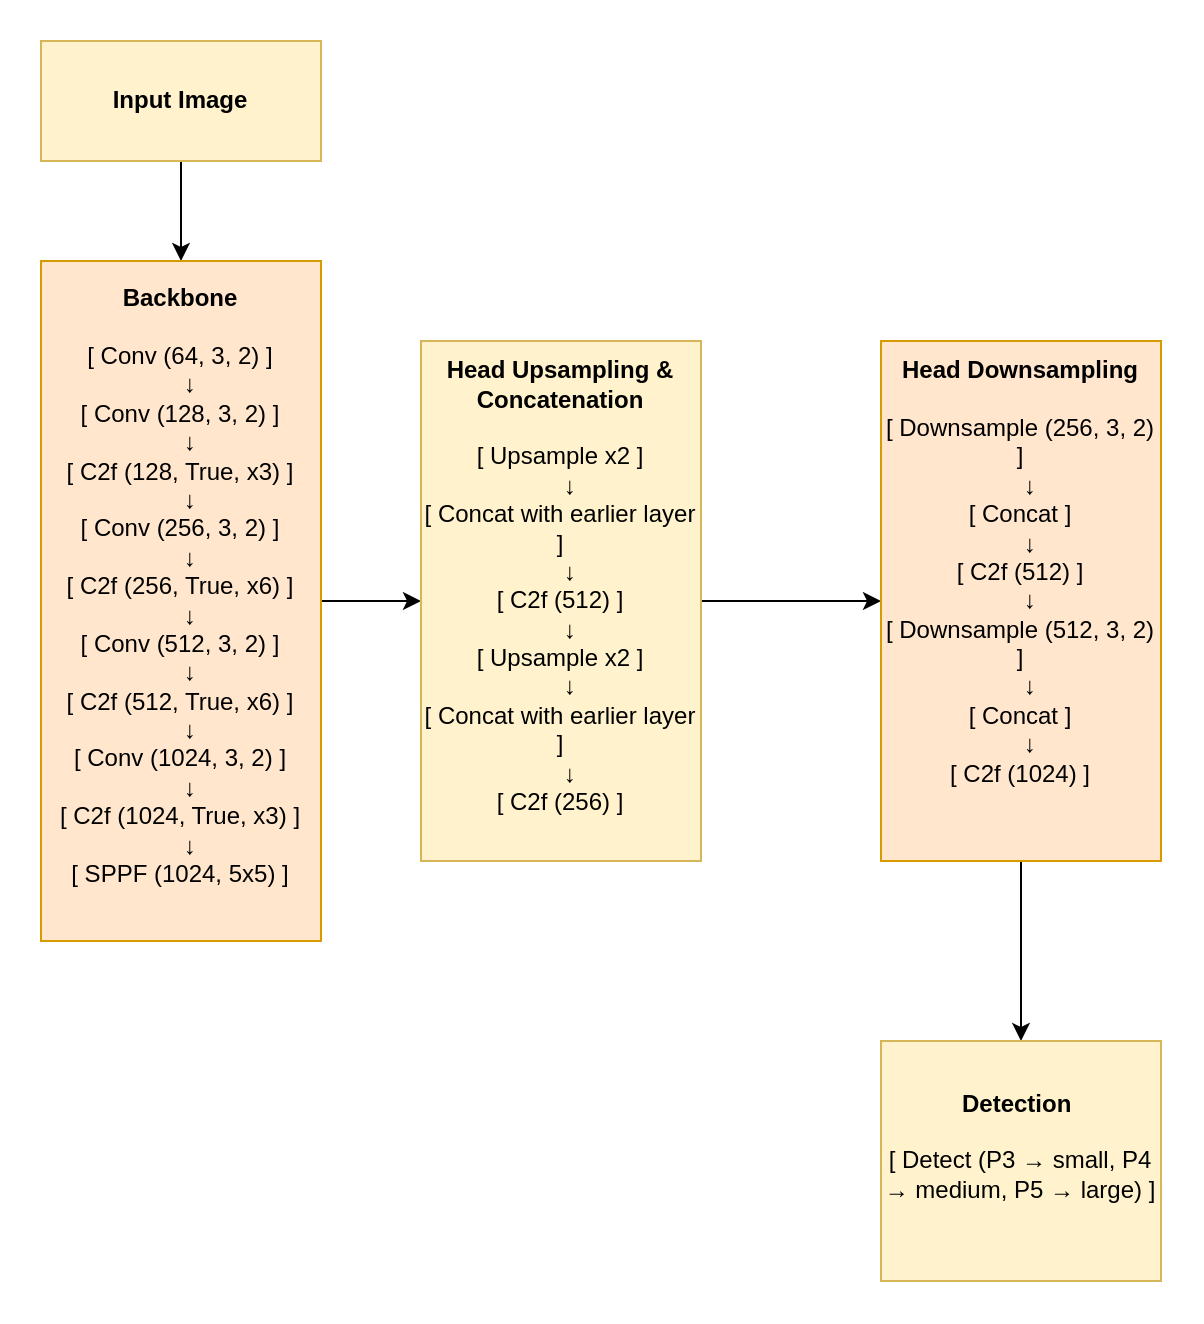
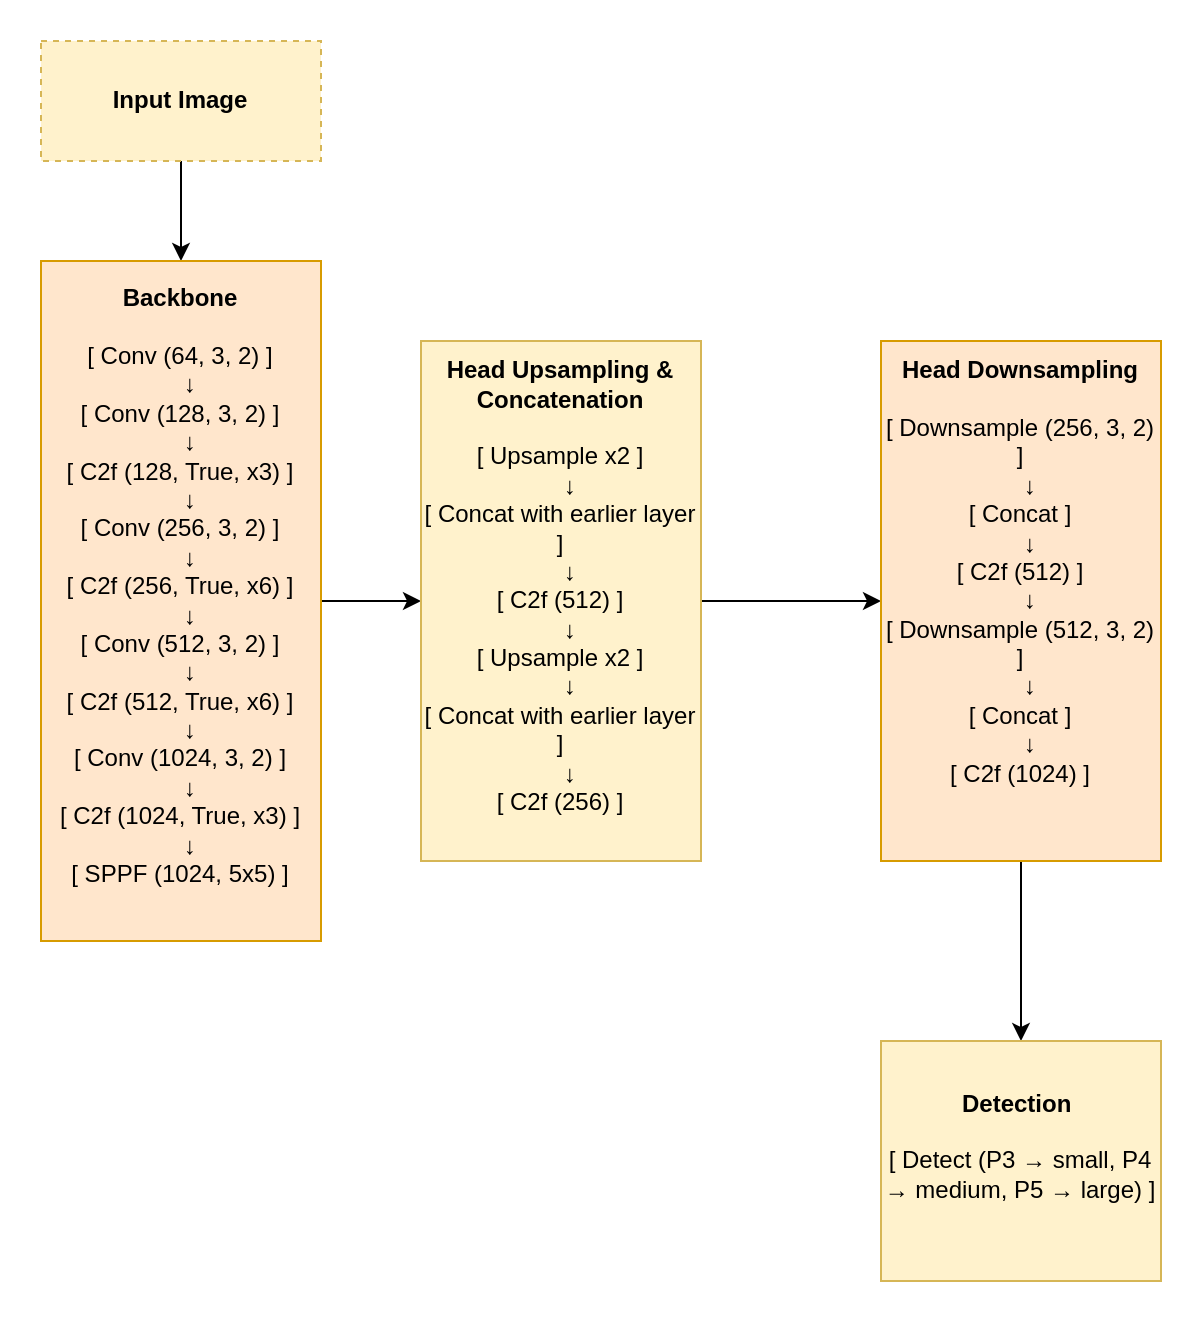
(181, 101) -> (181, 101)
